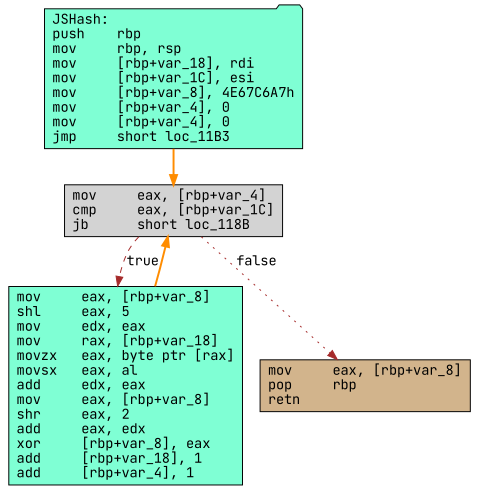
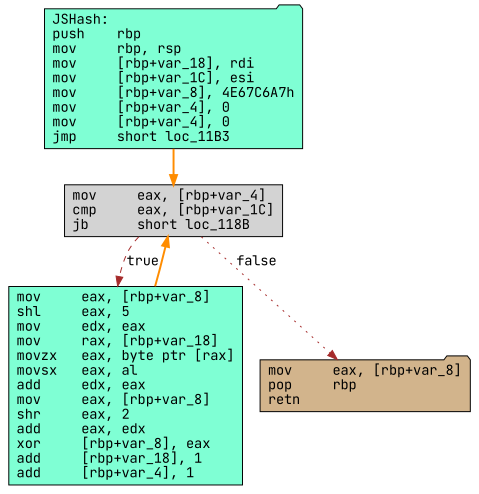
(365, 386) -> (365, 386)
